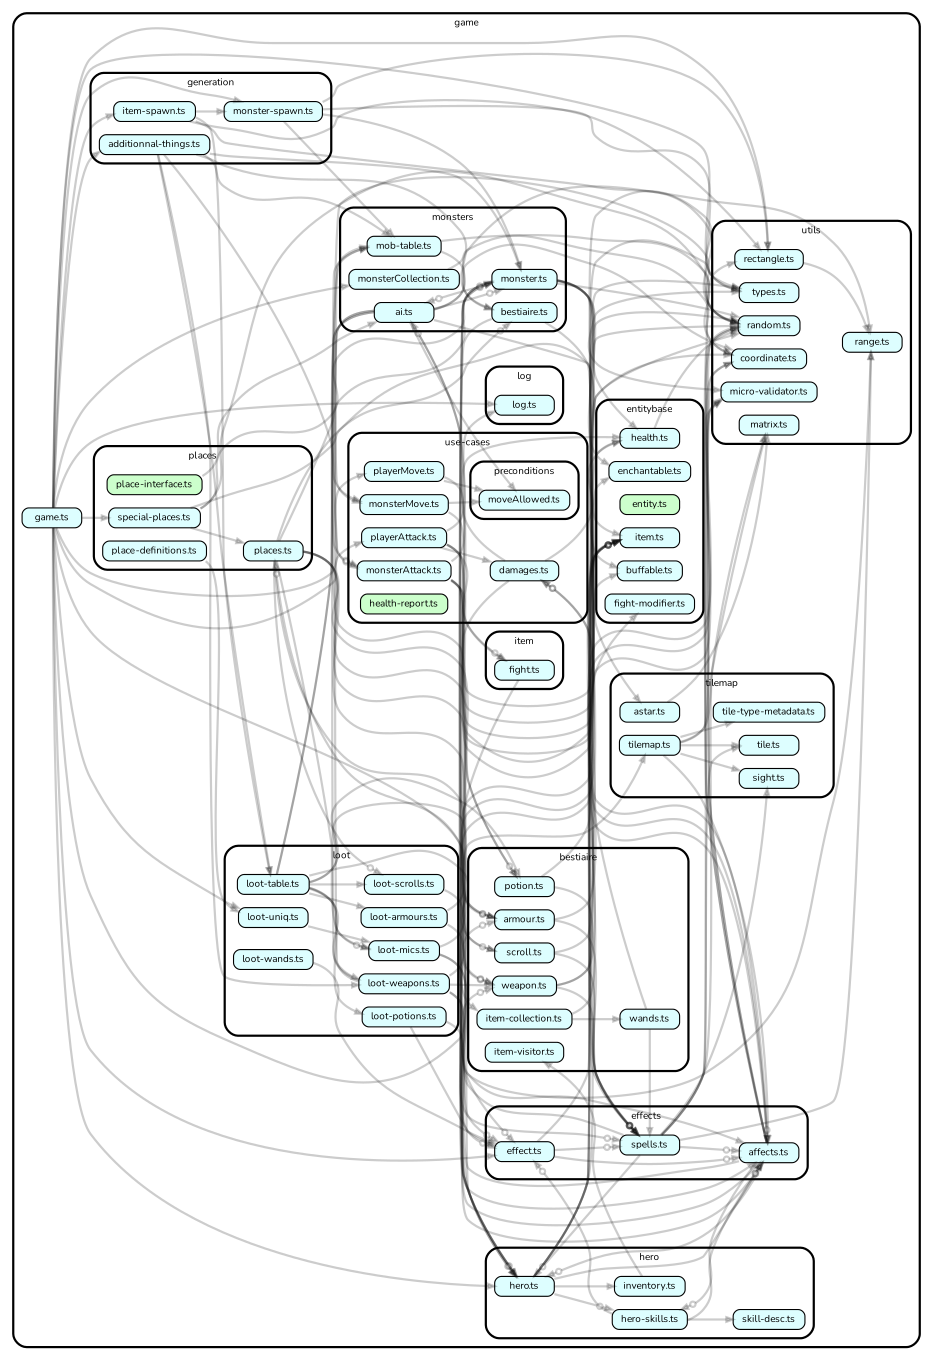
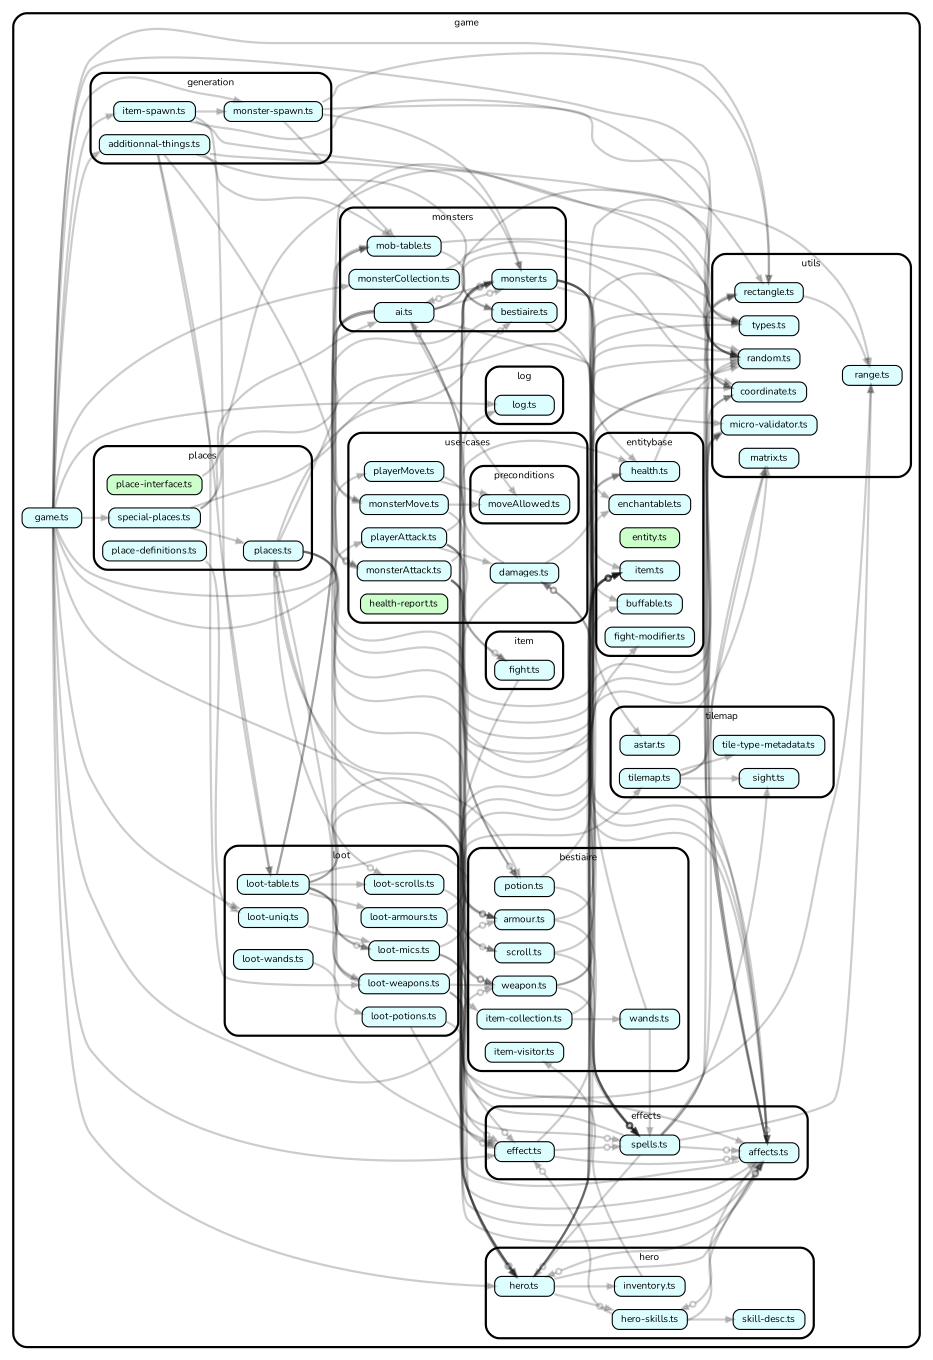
(708, 732) -> (708, 717)
(769, 745) -> none
